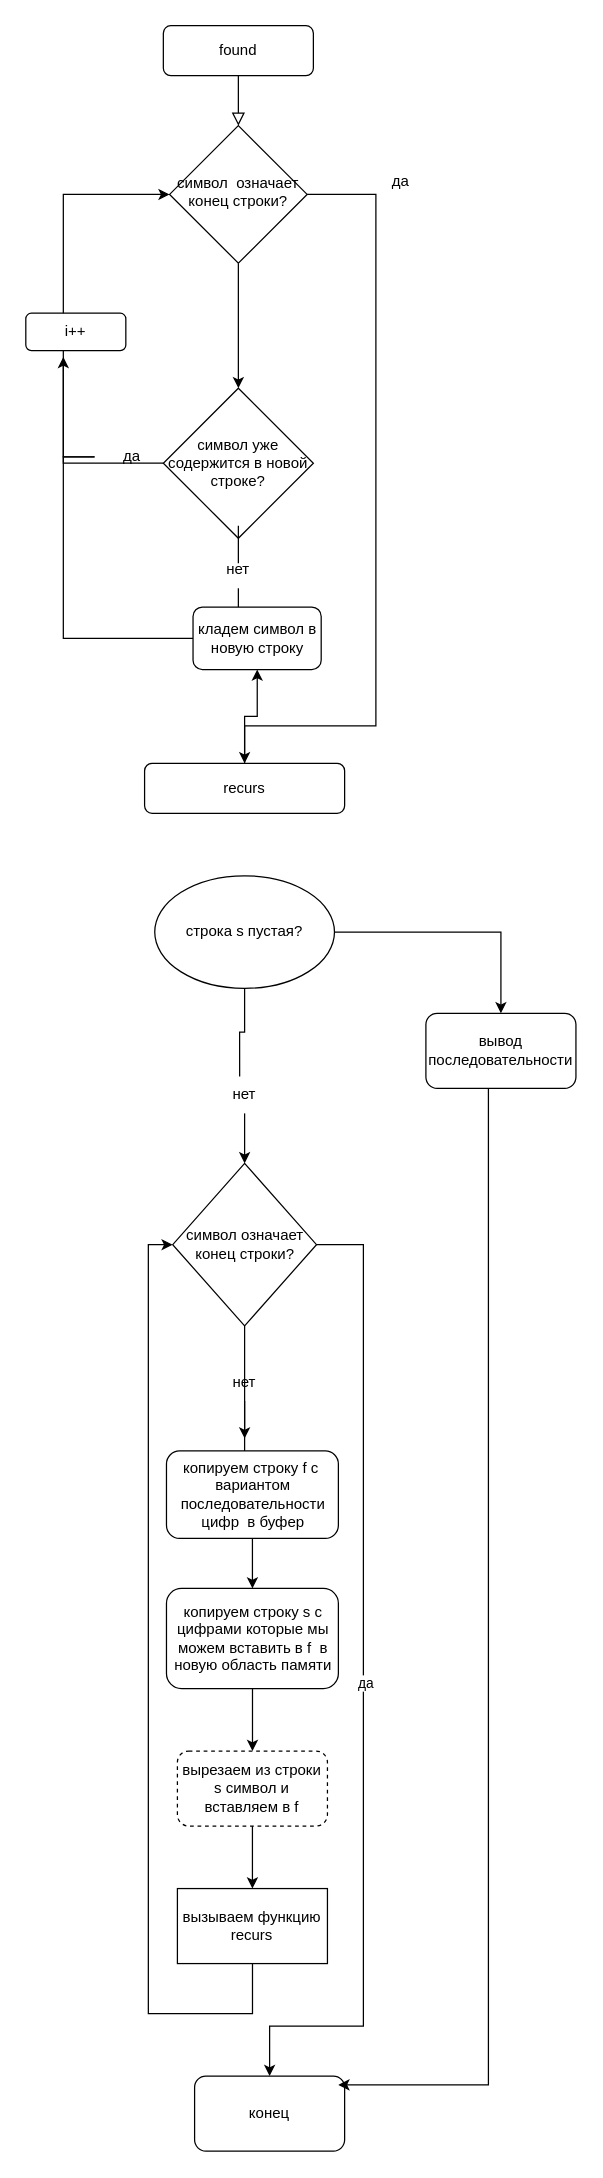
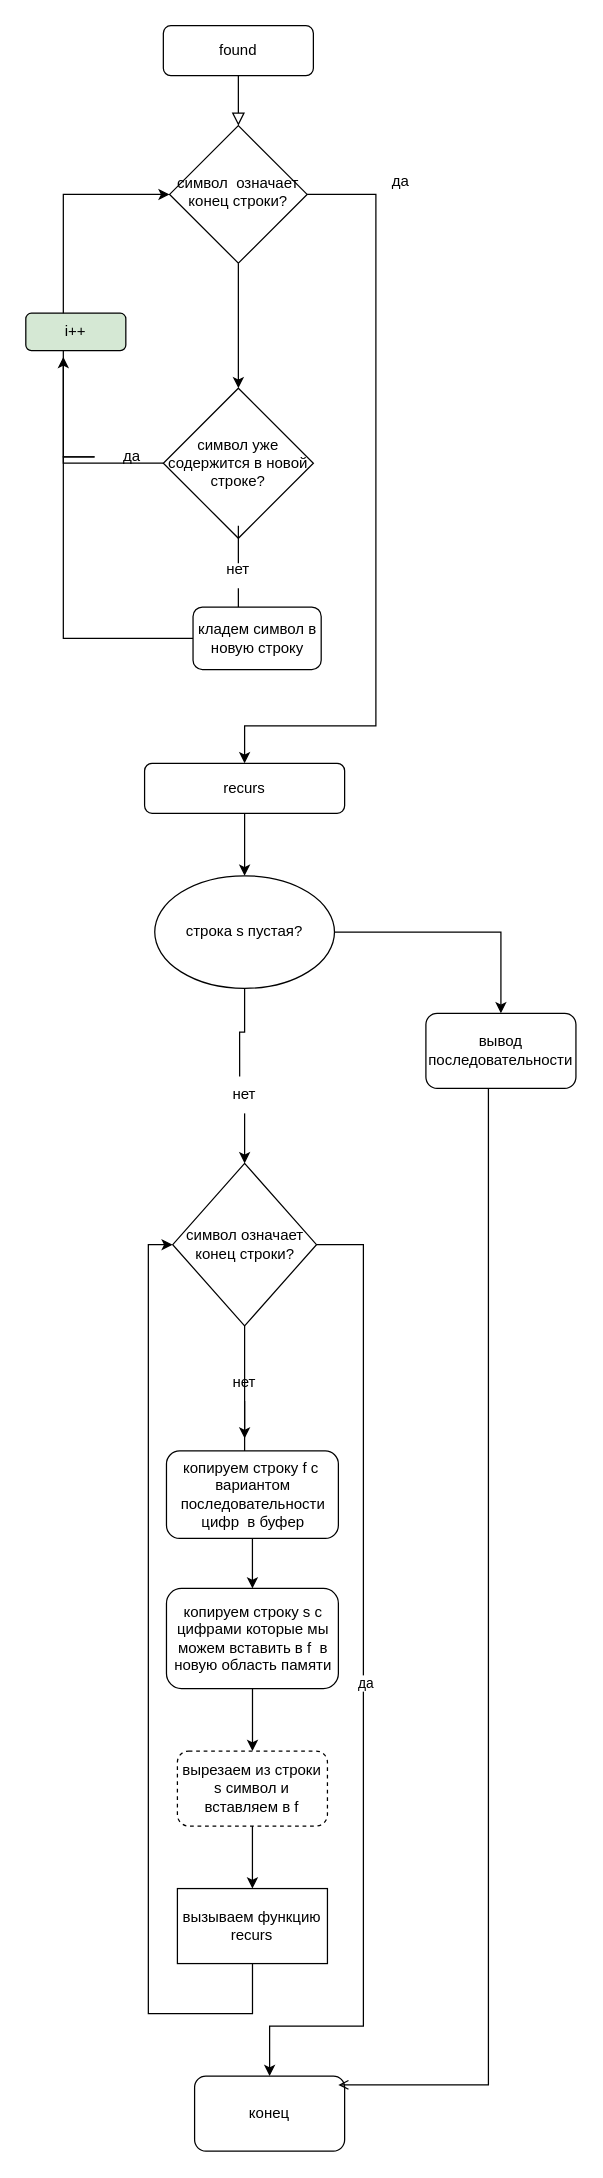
(76, 332) -> (76, 332)
(257, 706) -> (244, 840)
(348, 2084) -> (346, 2084)
